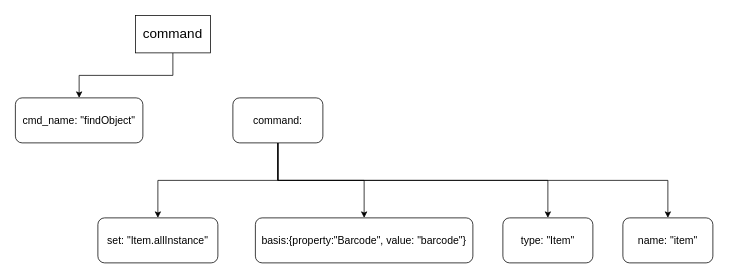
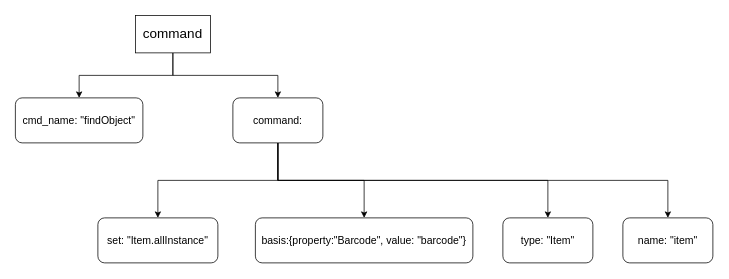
none -> (227, 75)
